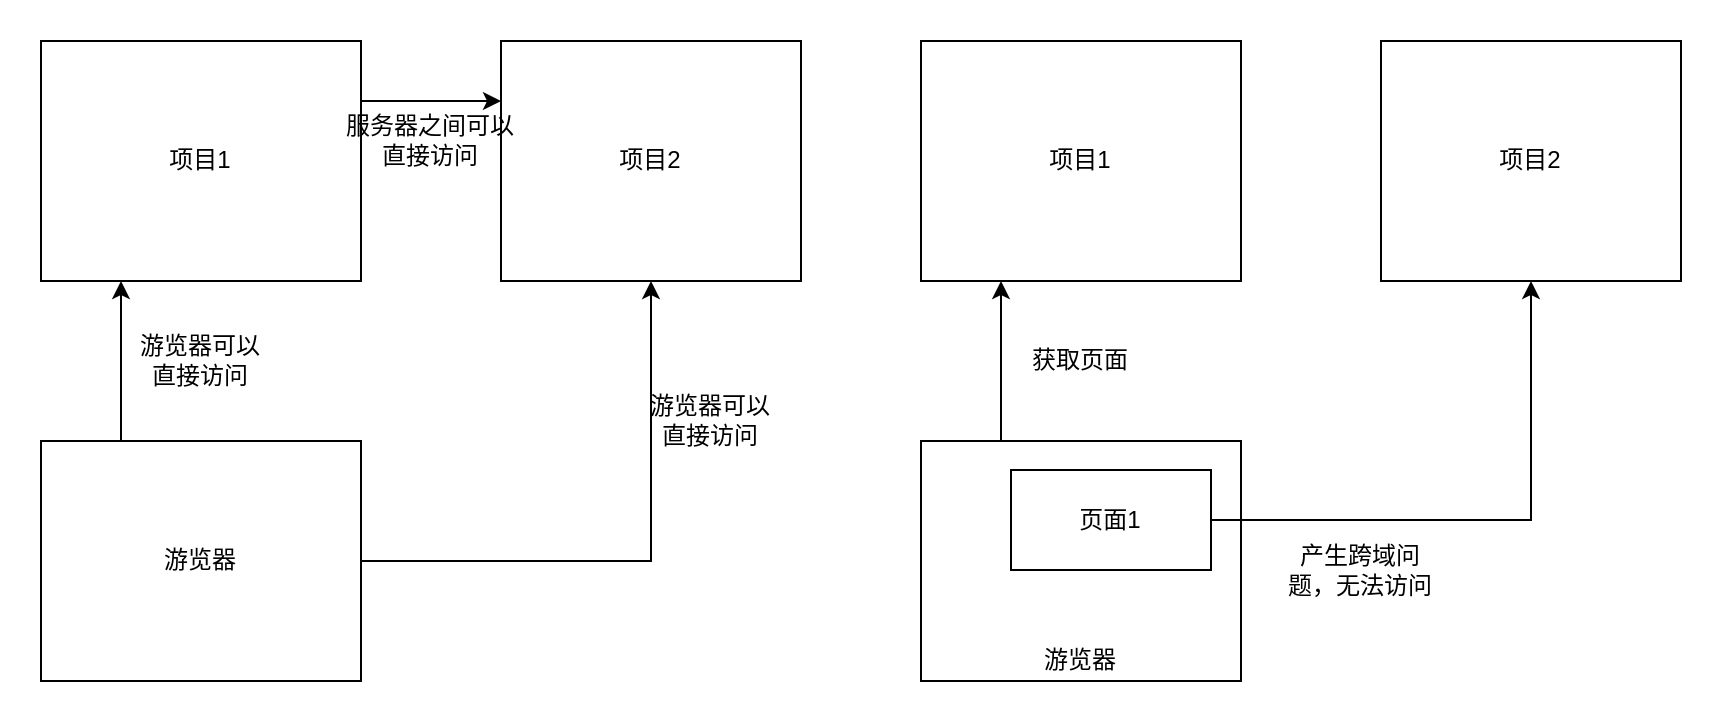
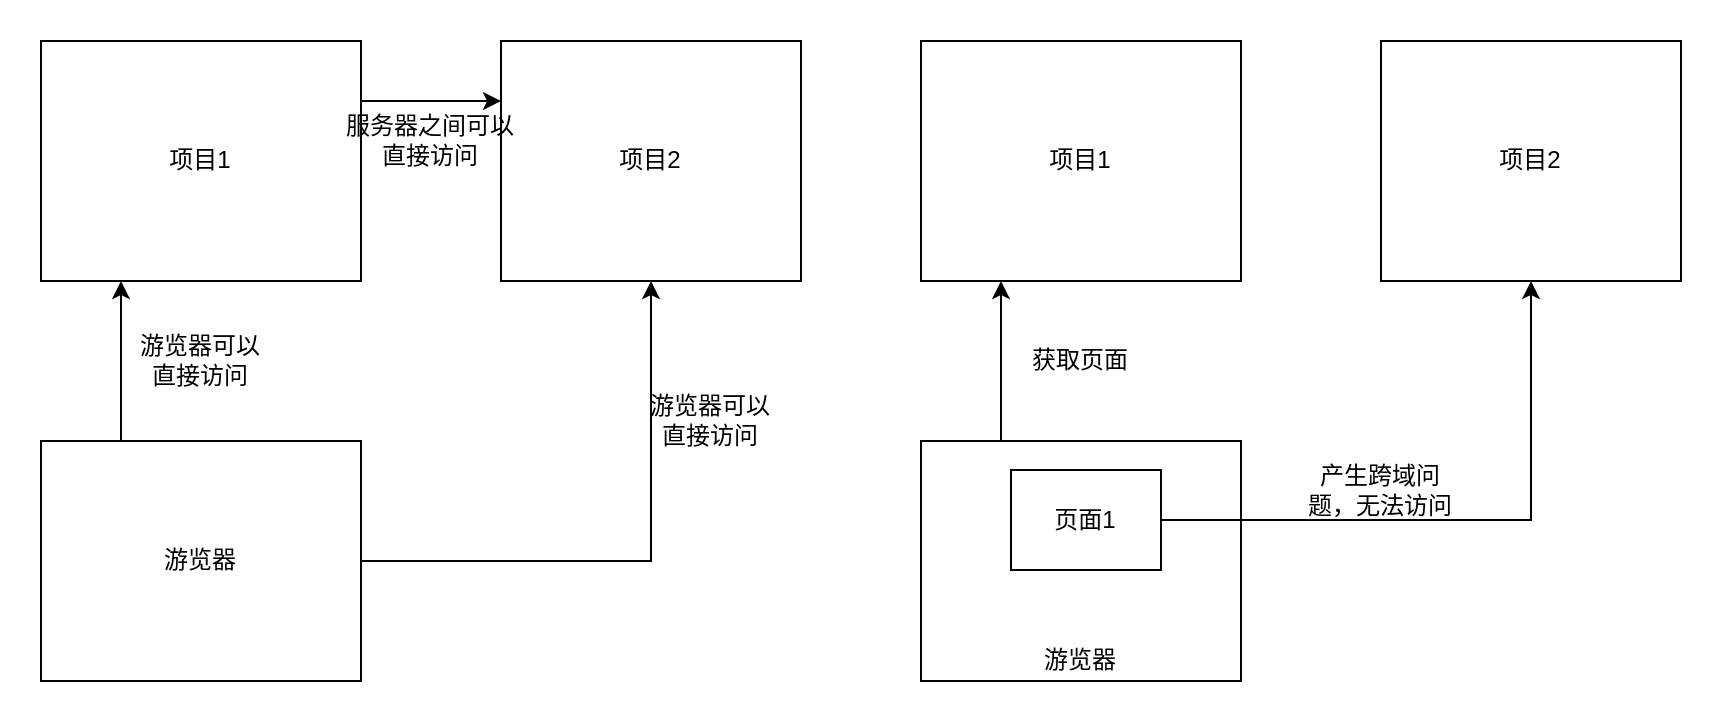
(1111, 520) -> (1086, 520)
(1361, 571) -> (1381, 491)
